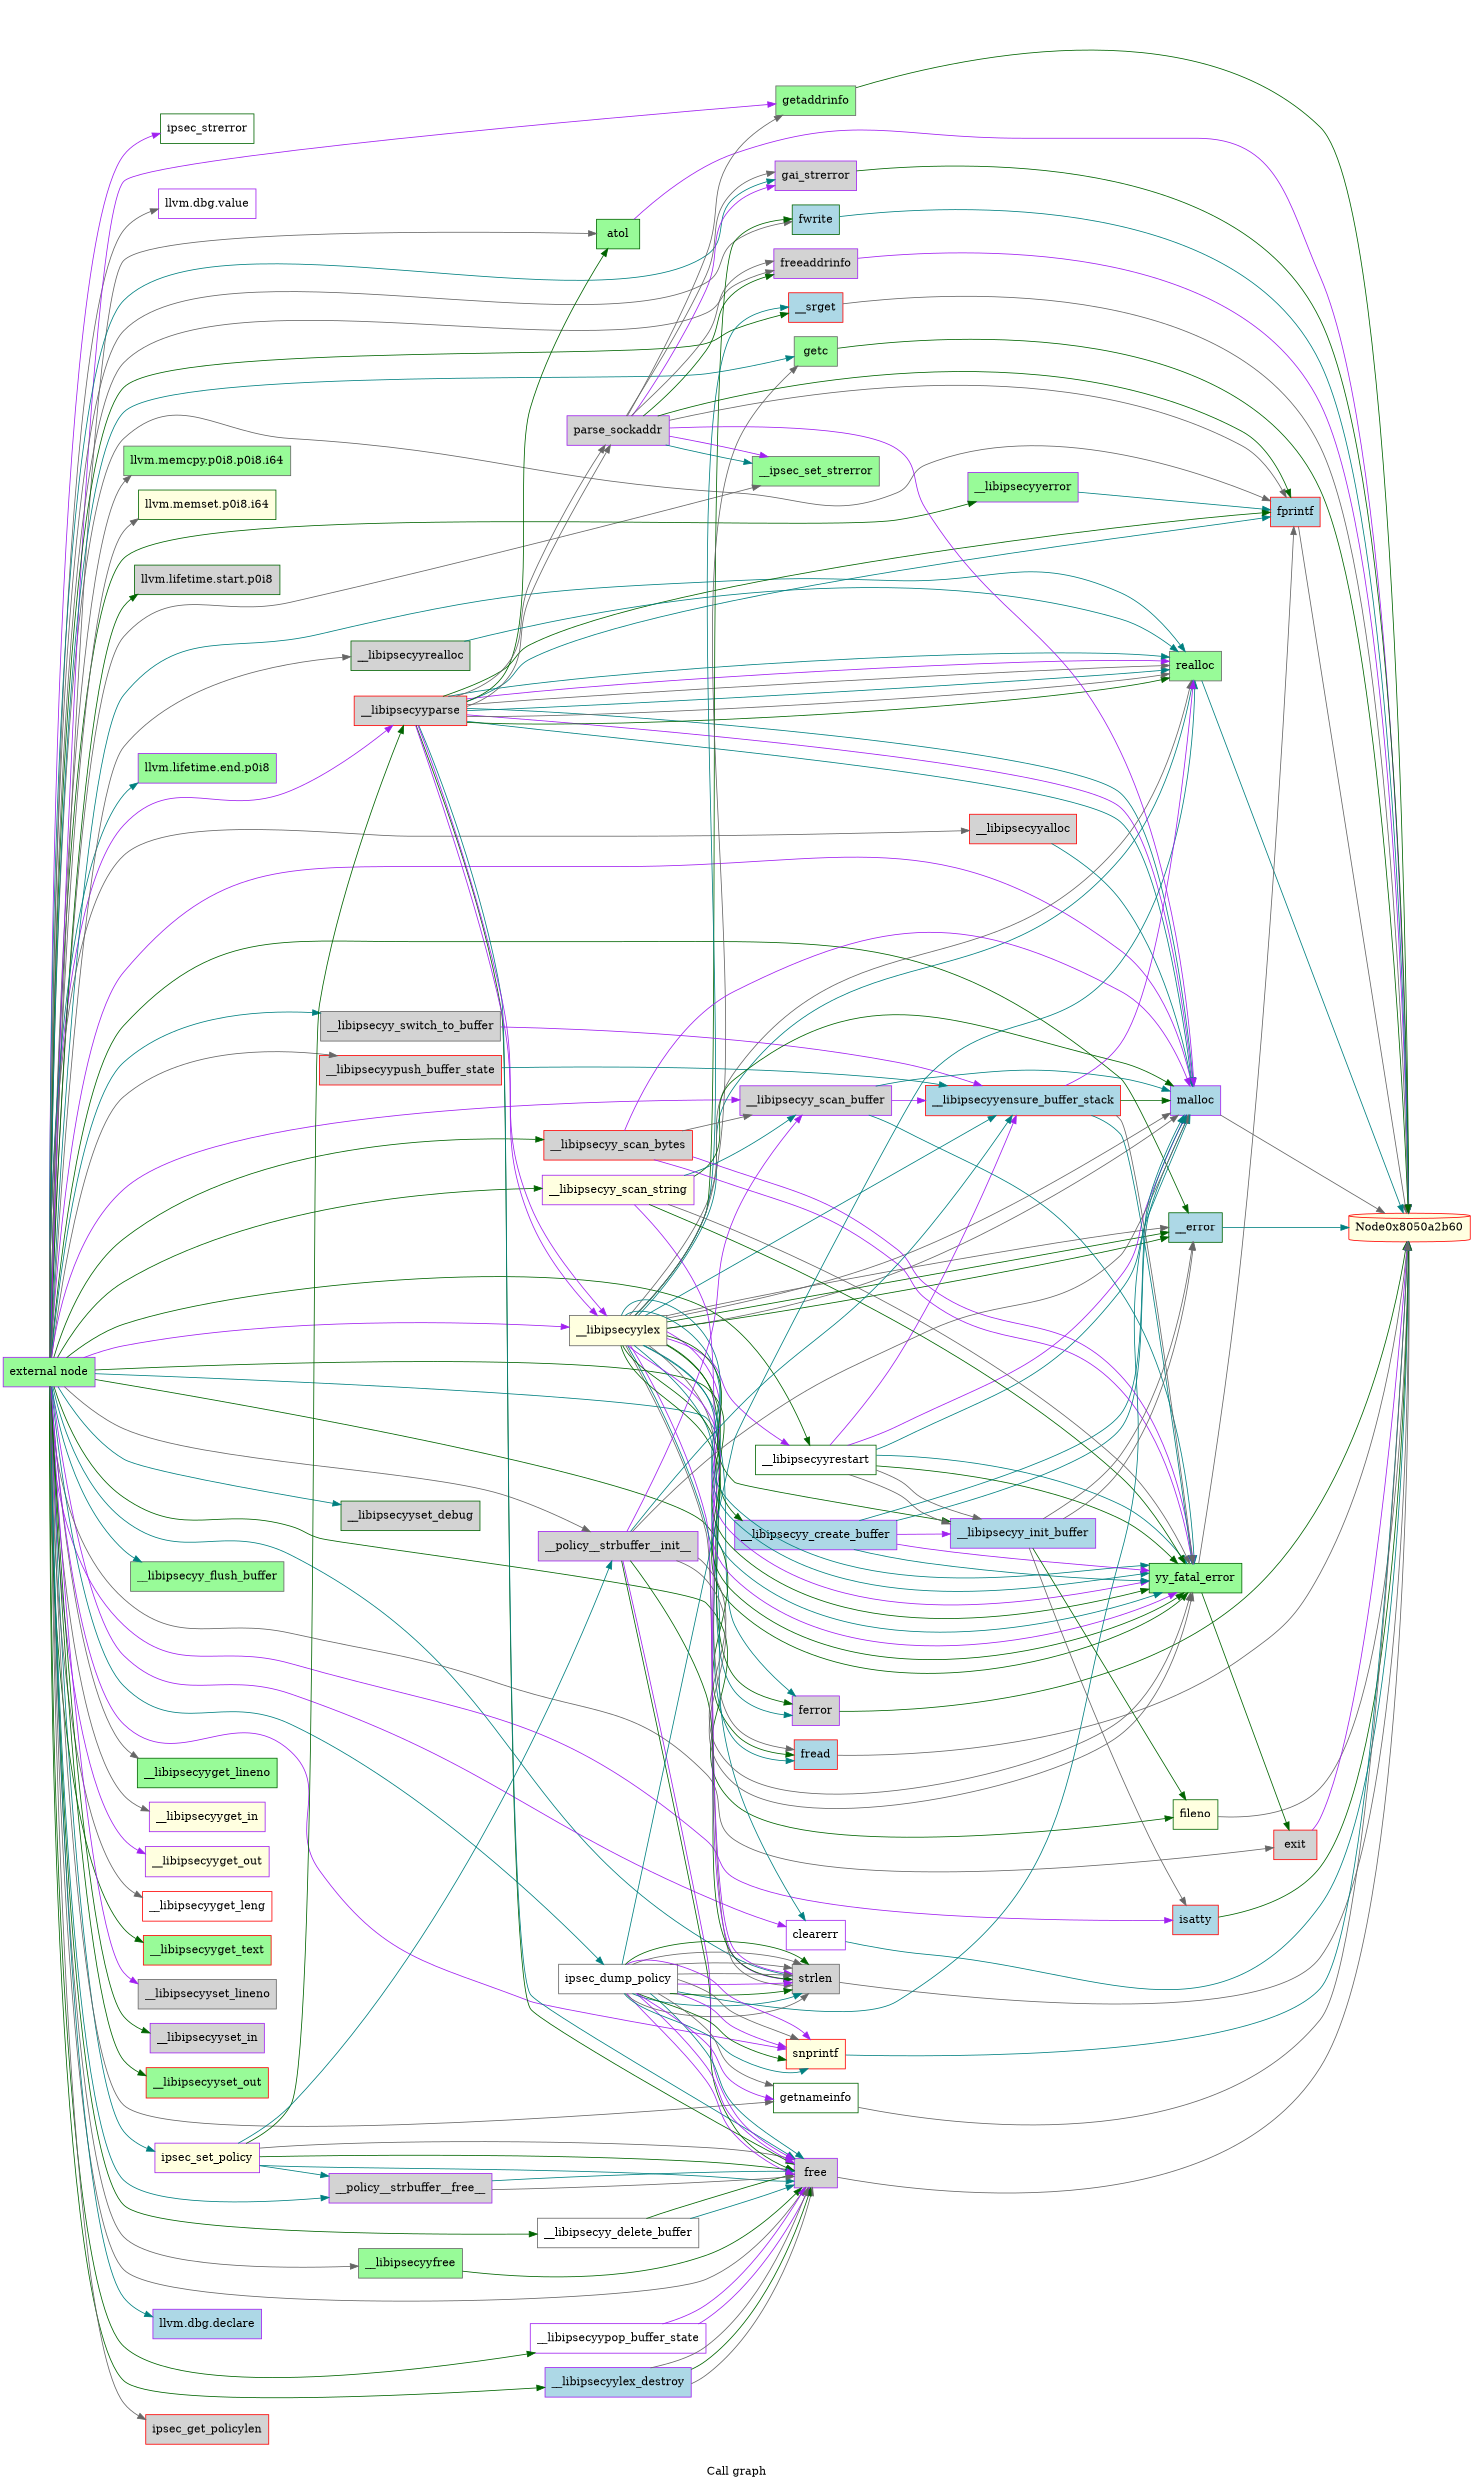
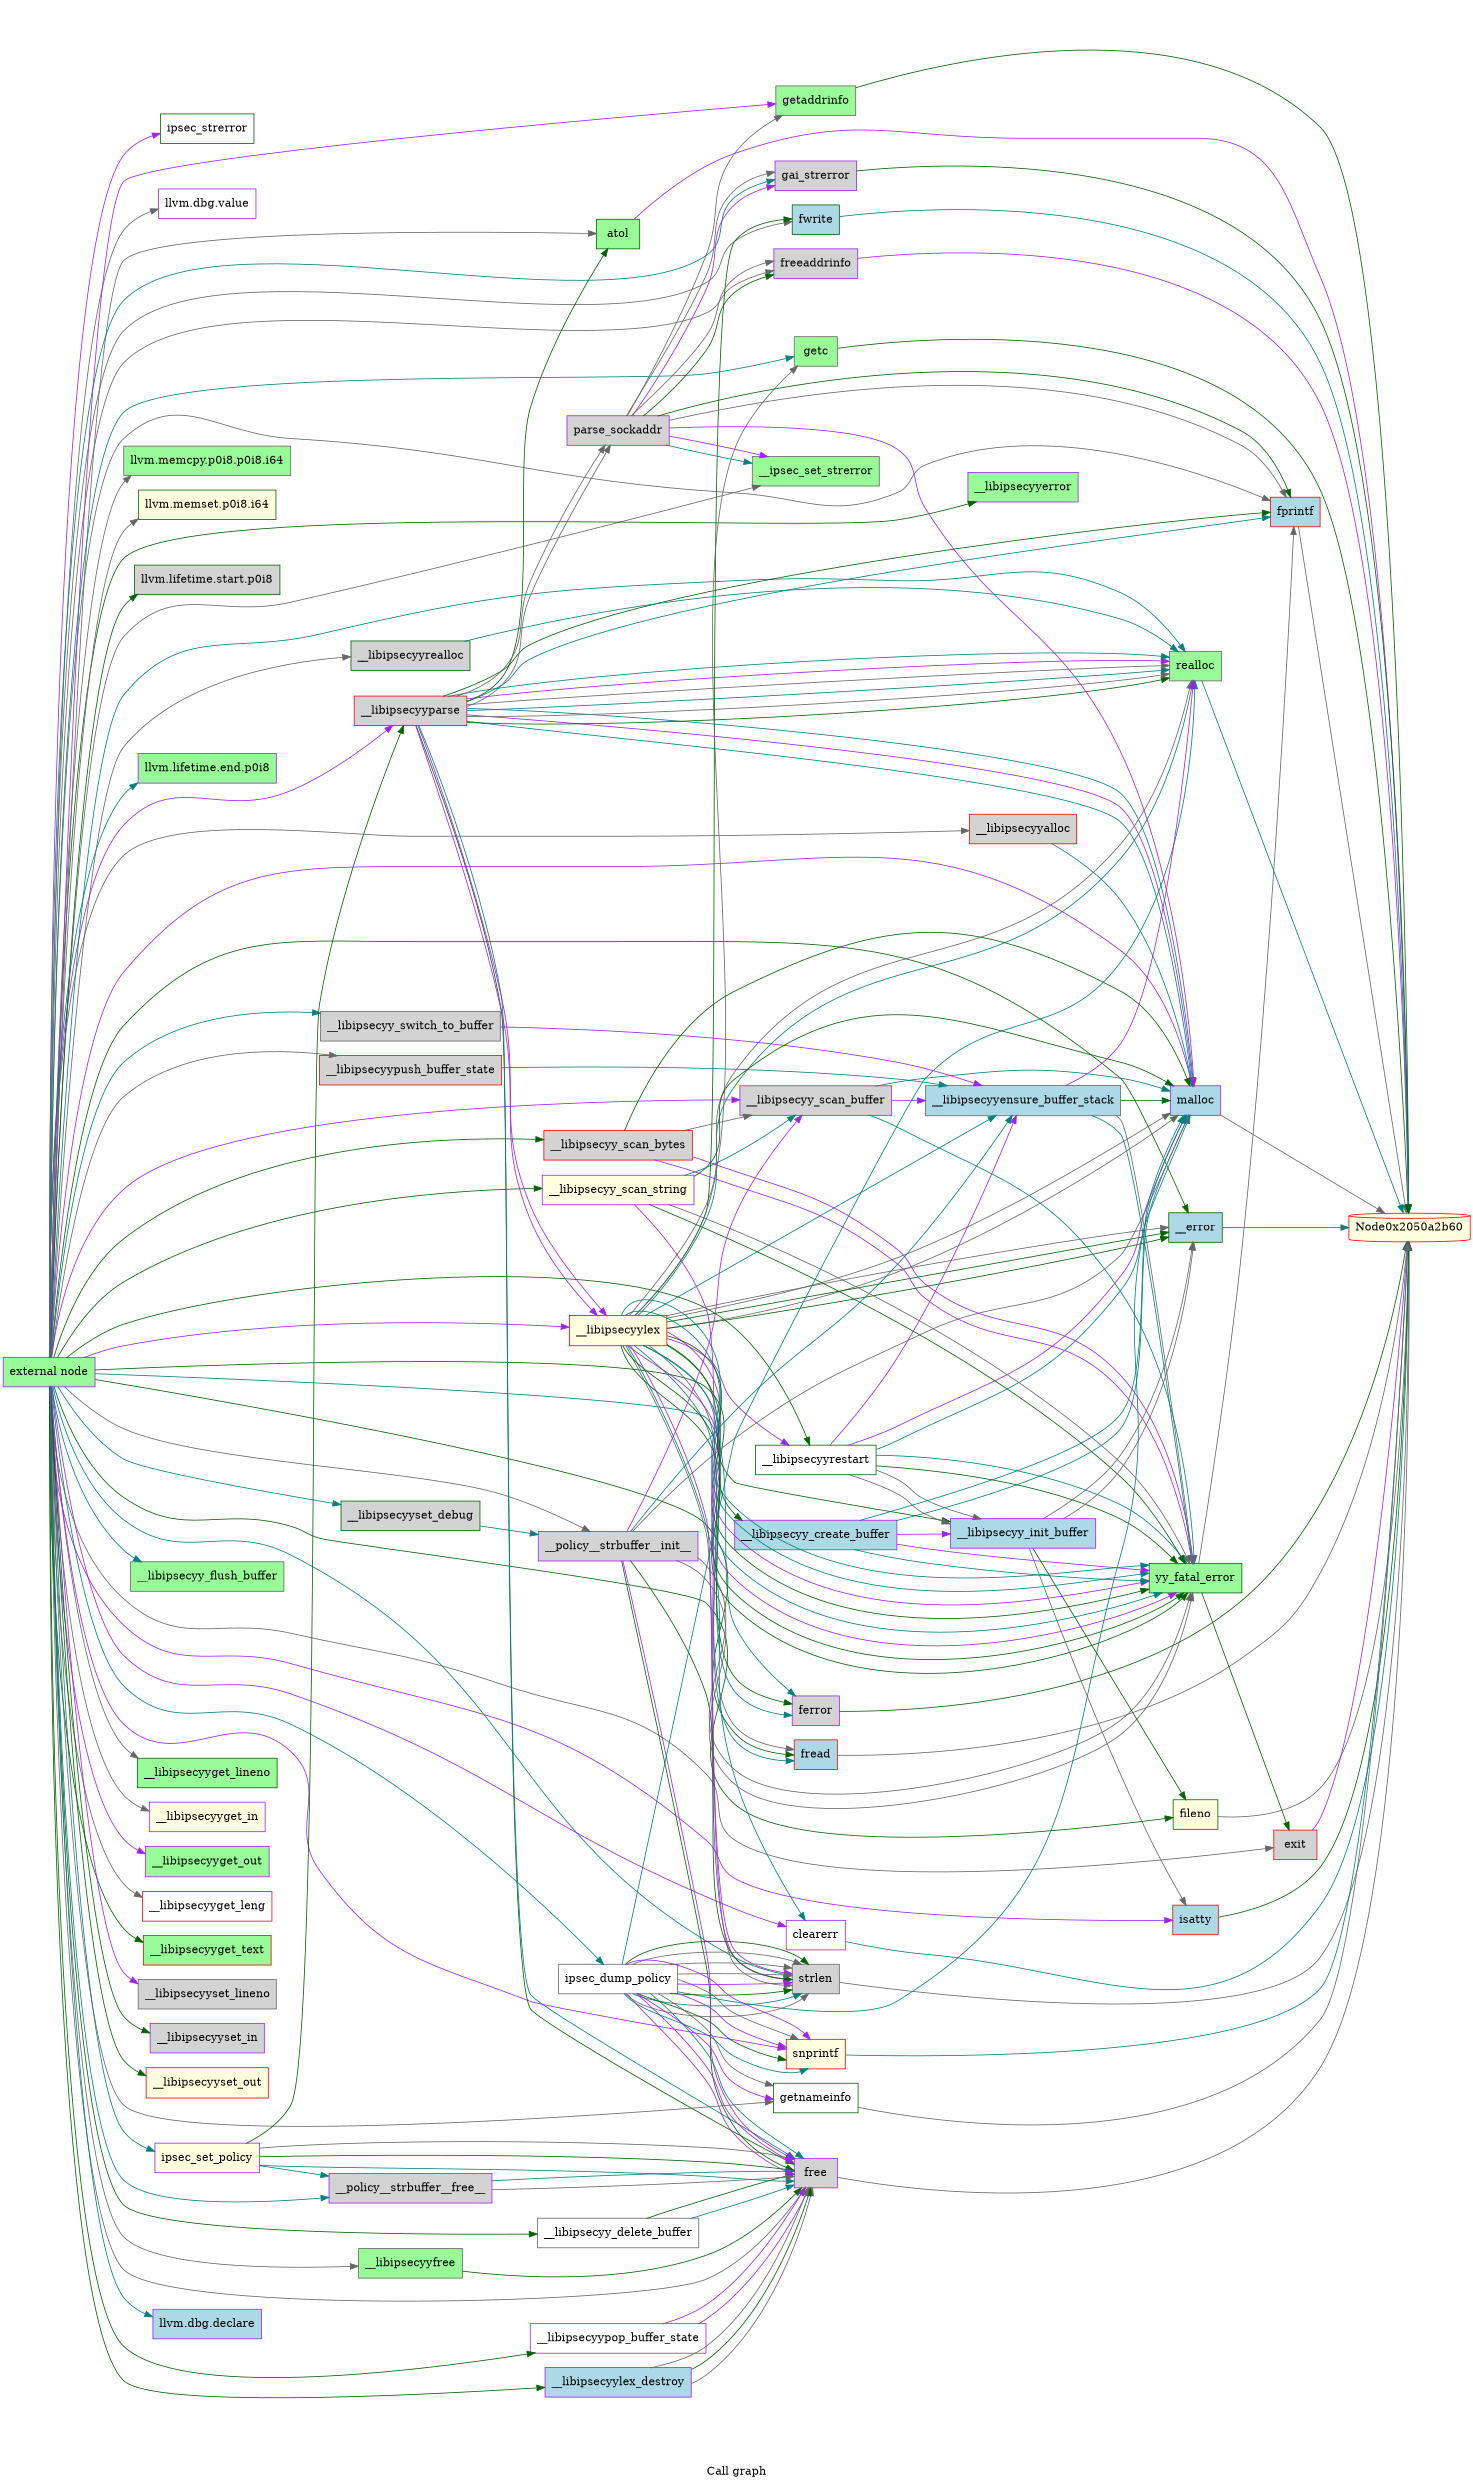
(816, 308) -> none
(1170, 501) -> none
(893, 936) -> (893, 936)
(1023, 1101) -> (1023, 1101)
(1410, 1228) -> (1410, 1228)
(618, 1331) -> (618, 1331)
(207, 1862) -> (207, 1862)
(457, 1879) -> (504, 1529)
(207, 2083) -> (207, 2083)
(207, 2429) -> none
